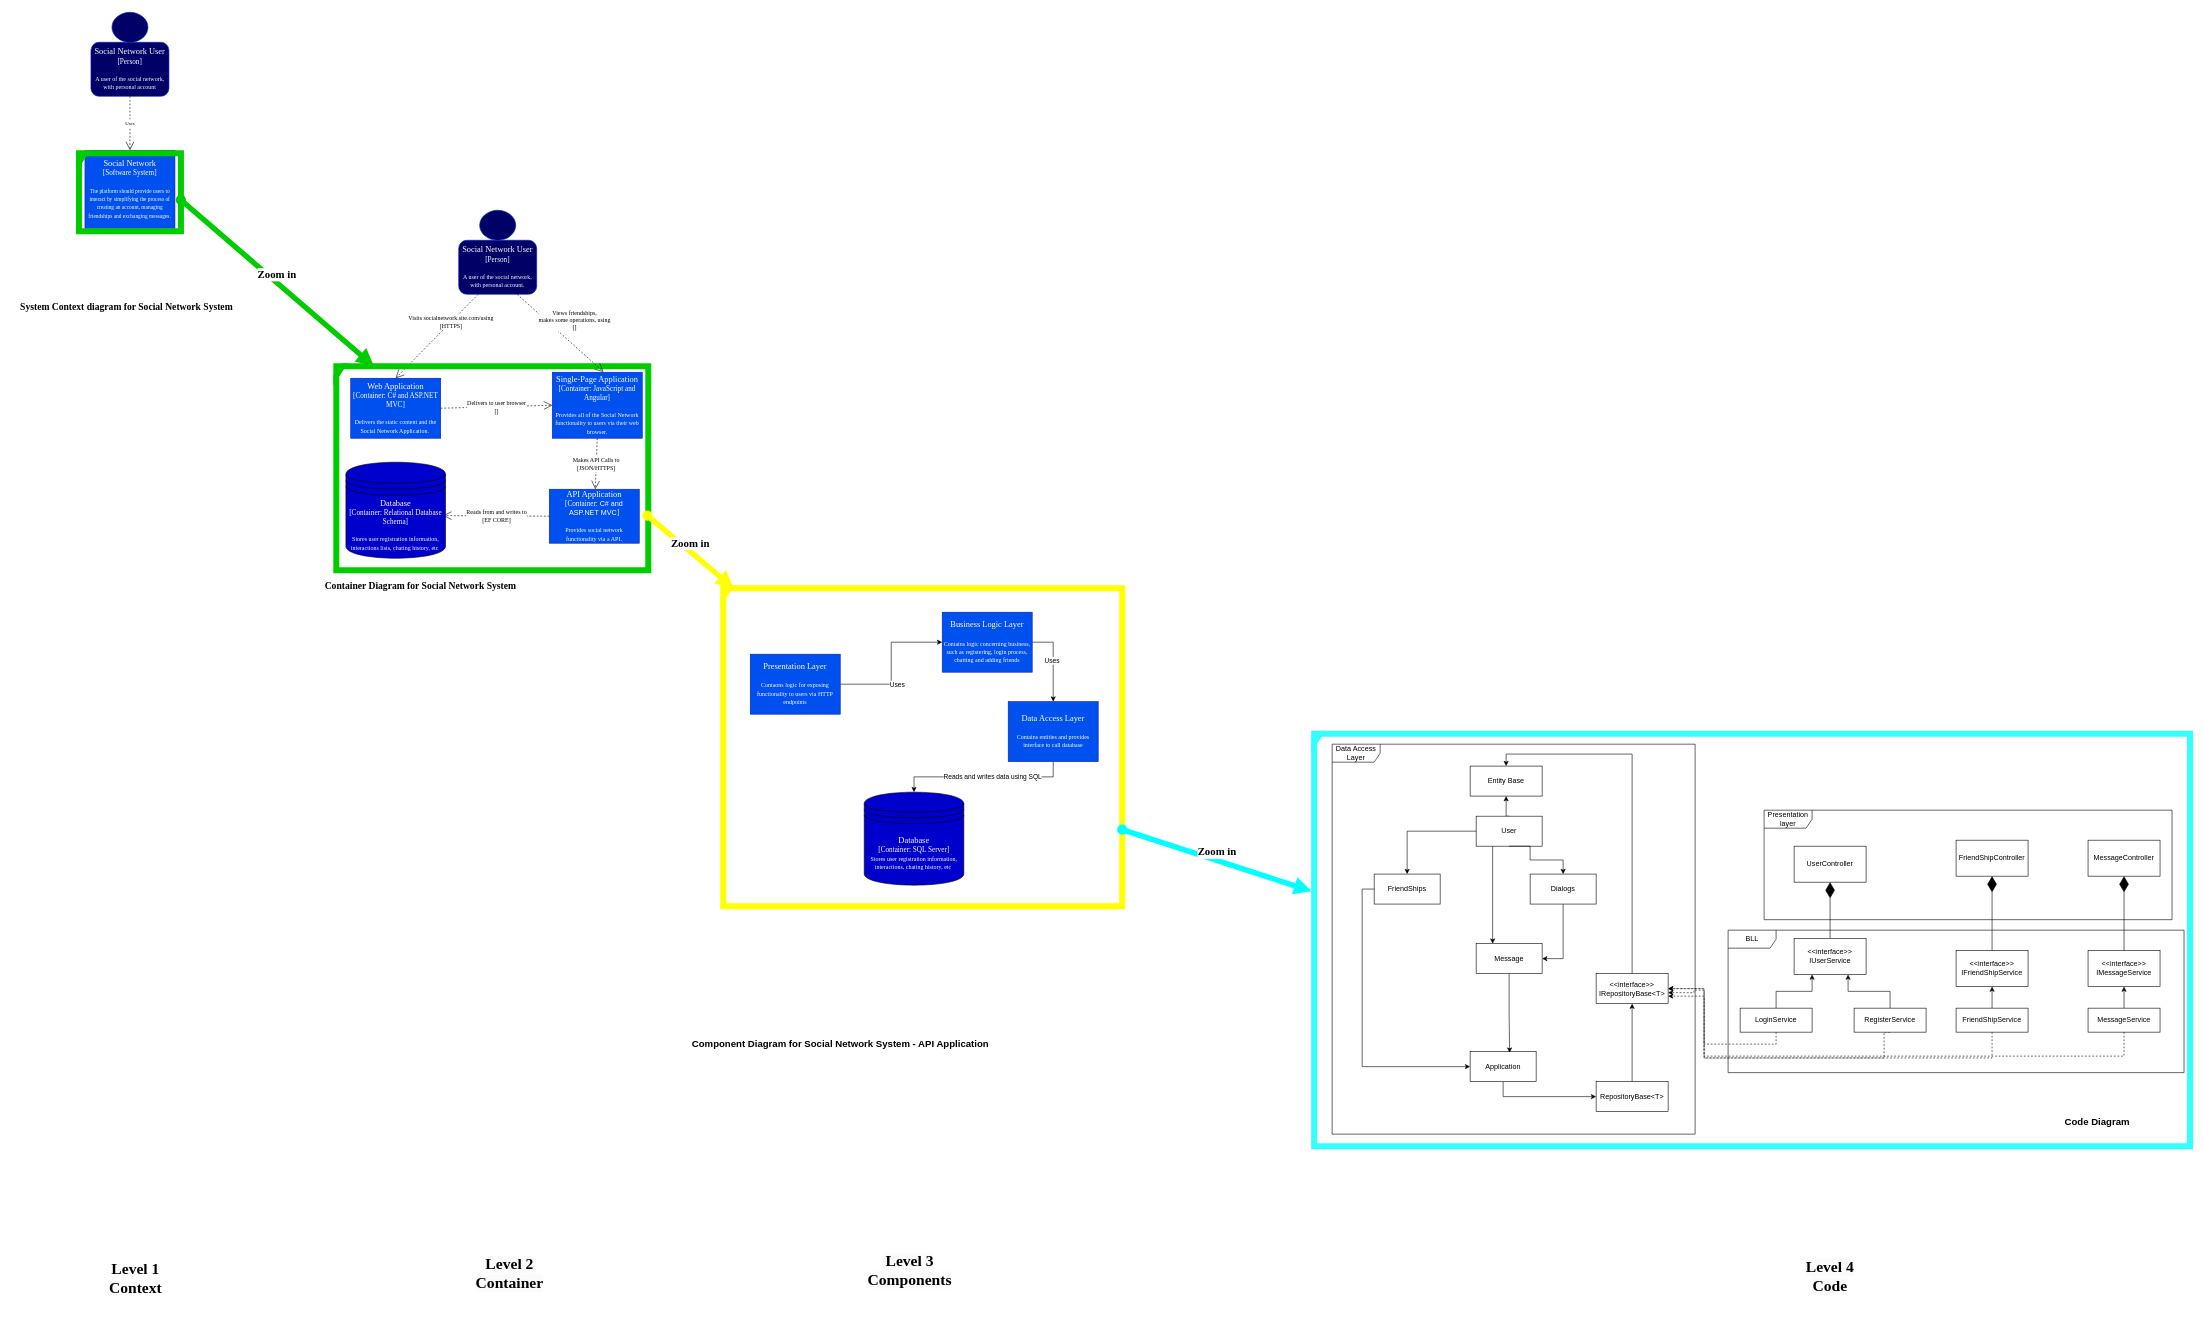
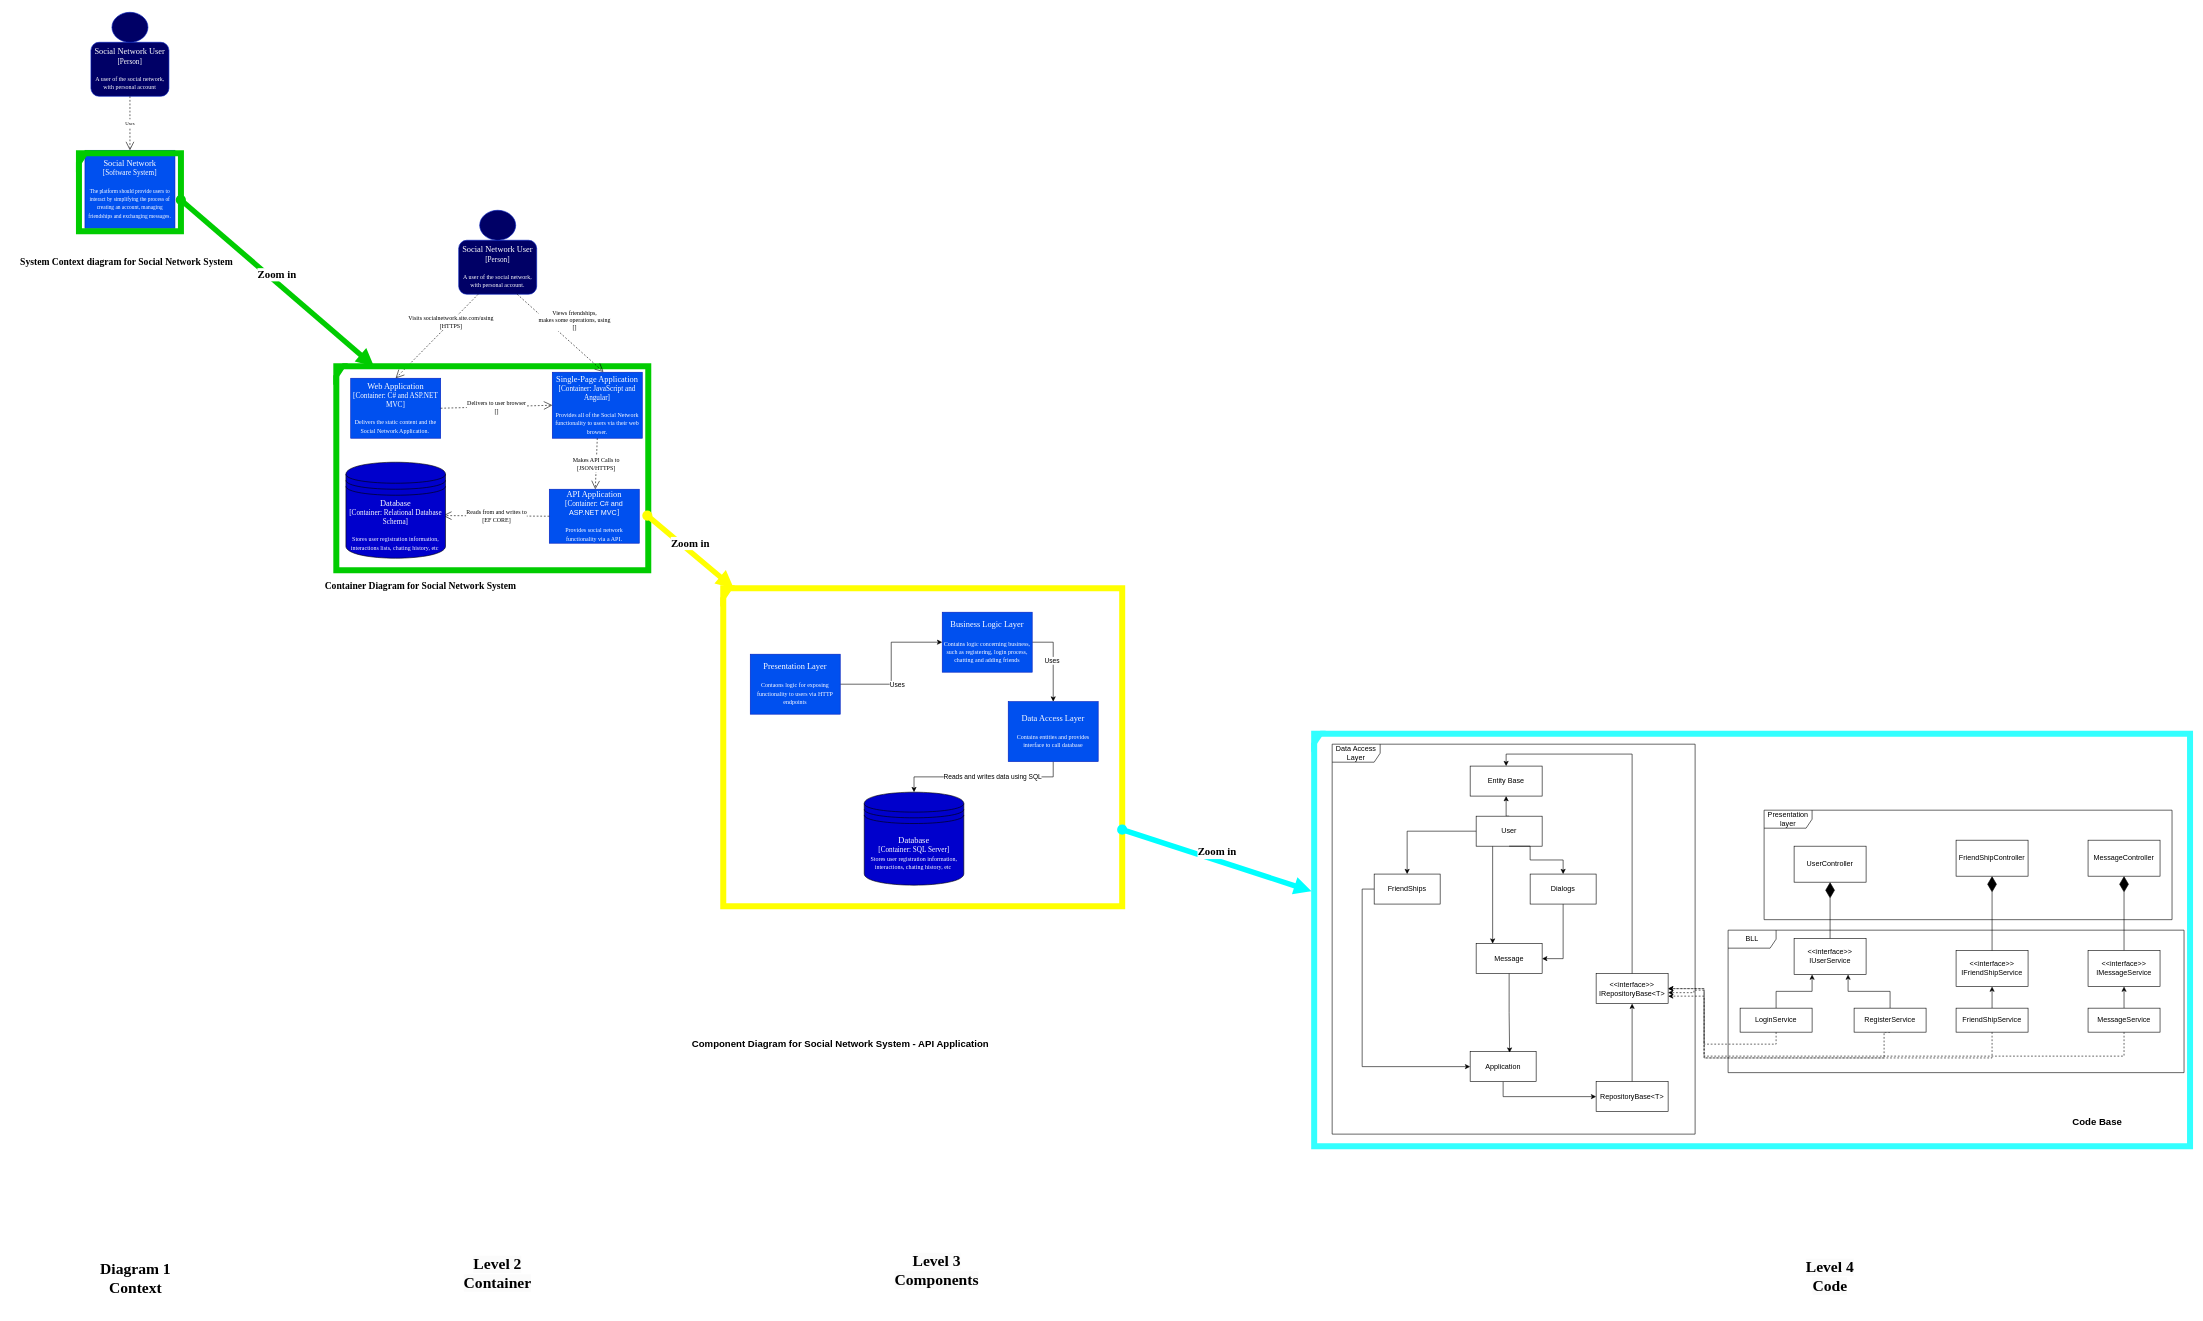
(126, 306) -> (126, 261)
(2098, 1122) -> (2098, 1122)
(910, 1275) -> (937, 1275)
(136, 1278) -> (136, 1278)
(510, 1278) -> (498, 1278)
